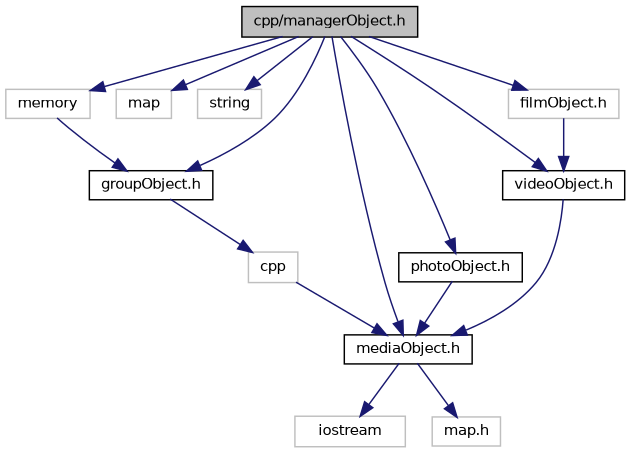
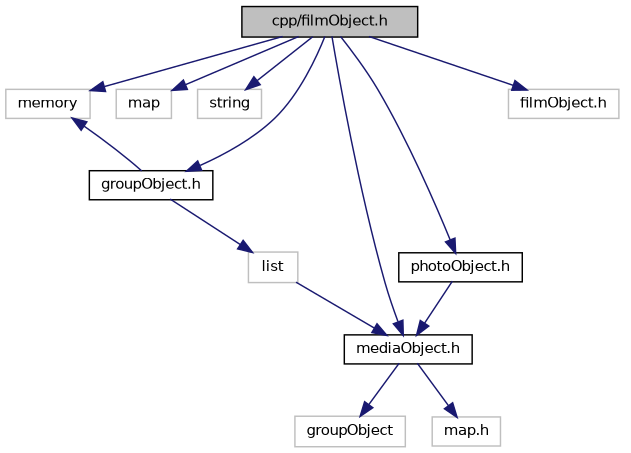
(330, 22) -> (330, 22)
(85, 141) -> (114, 148)
(564, 185) -> none
(273, 267) -> (273, 267)
(350, 431) -> (350, 431)
